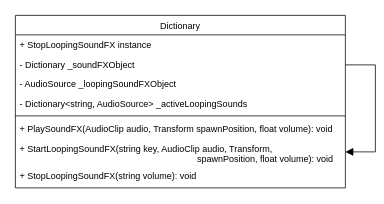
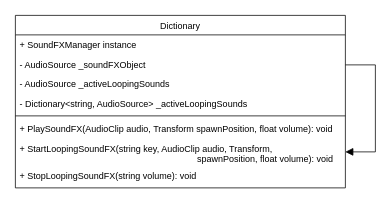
(88, 45) -> (79, 45)
(83, 65) -> (87, 65)
(102, 84) -> (99, 84)
